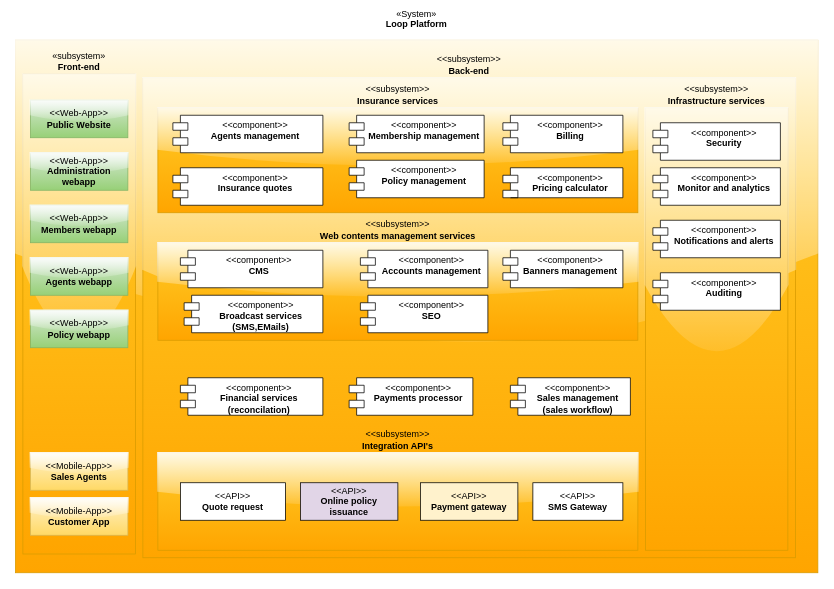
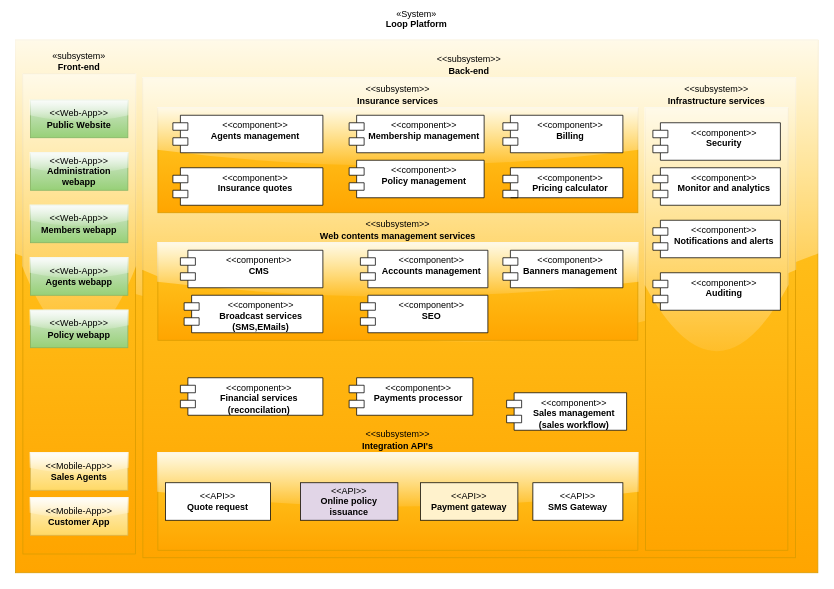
(570, 396) -> (567, 411)
(233, 501) -> (218, 501)
